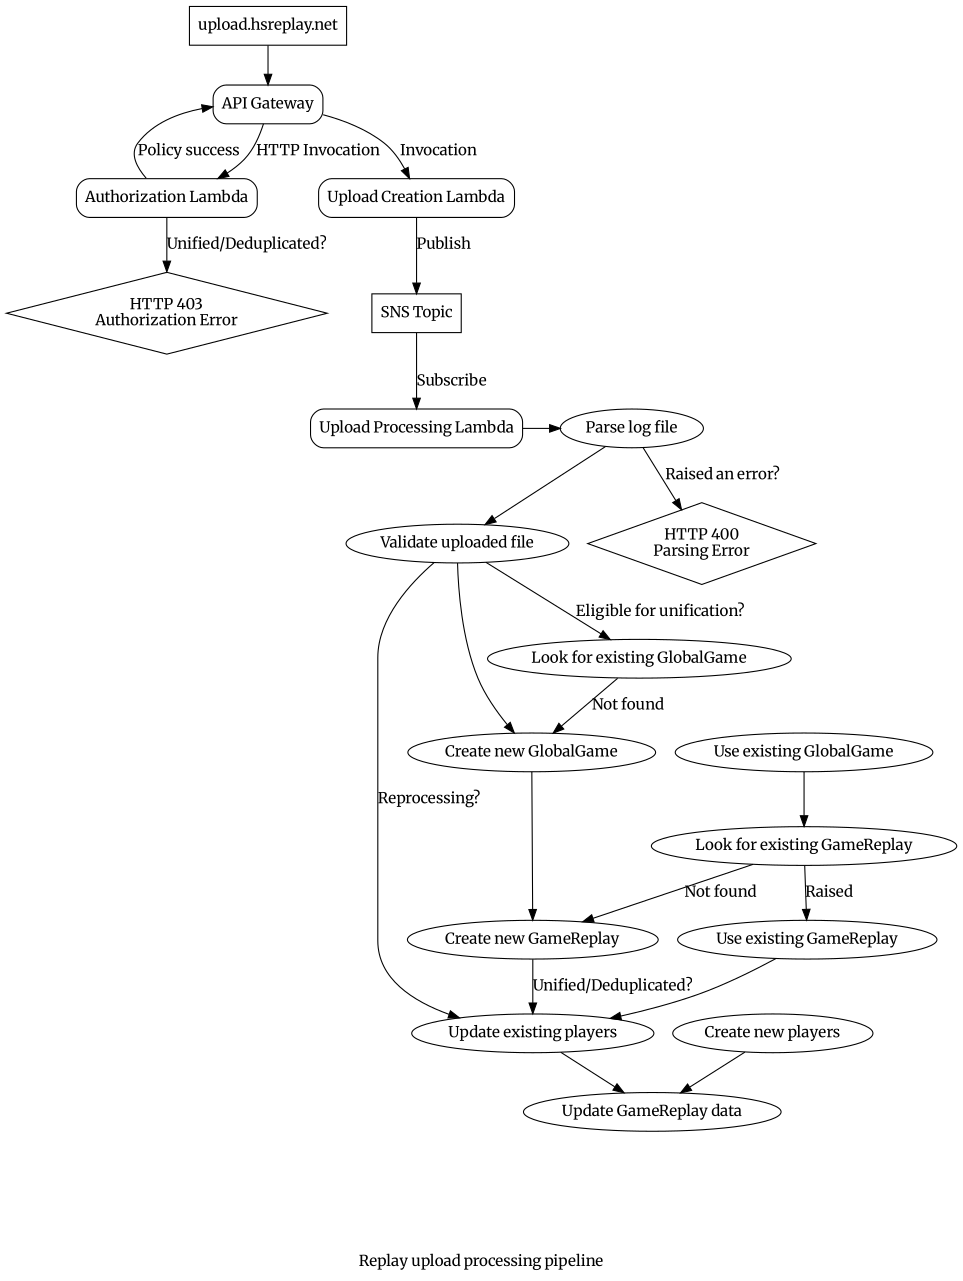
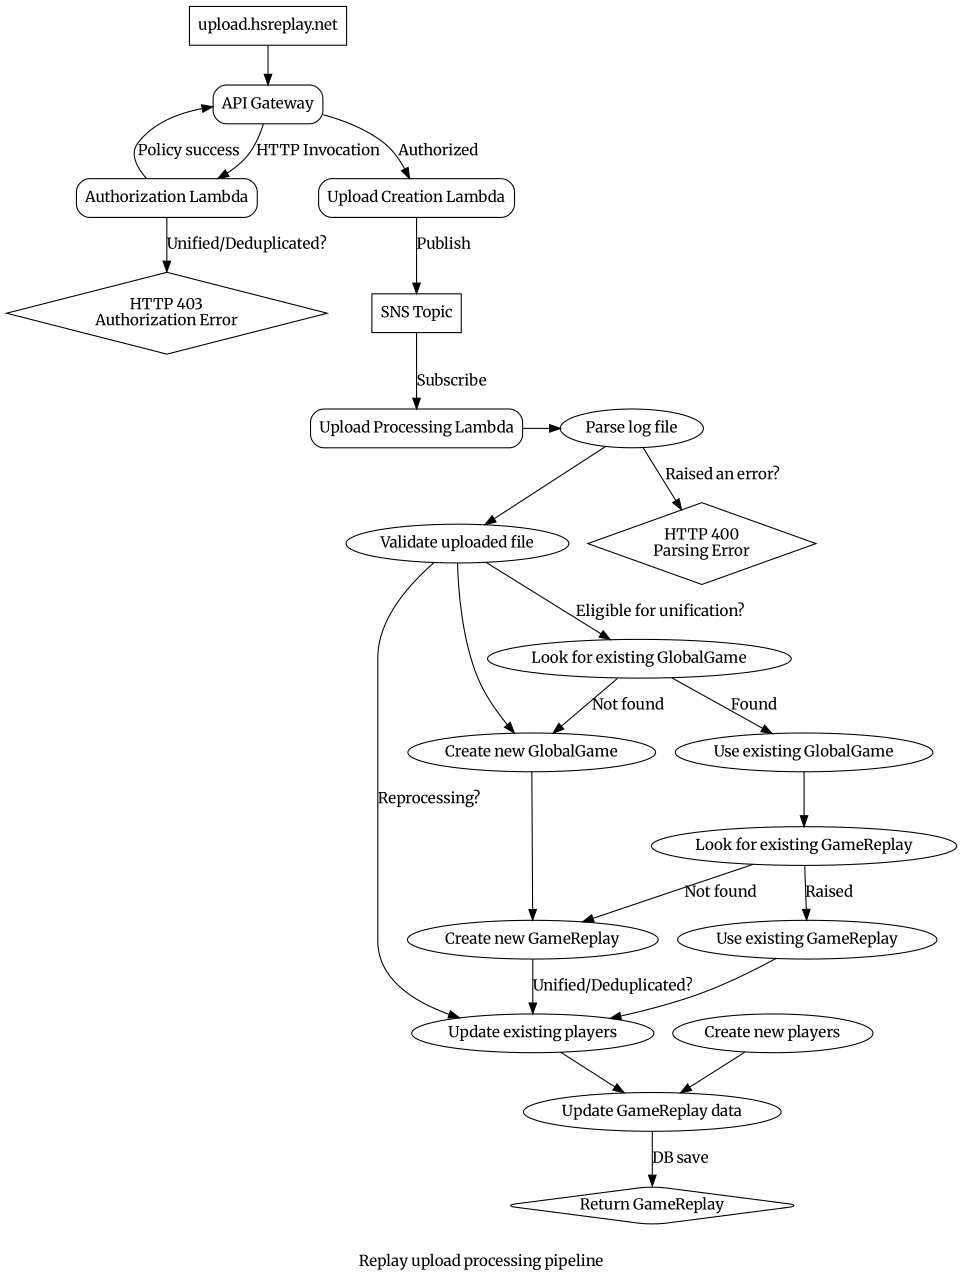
(439, 151) -> (439, 151)
none -> (717, 703)
none -> (652, 1206)
